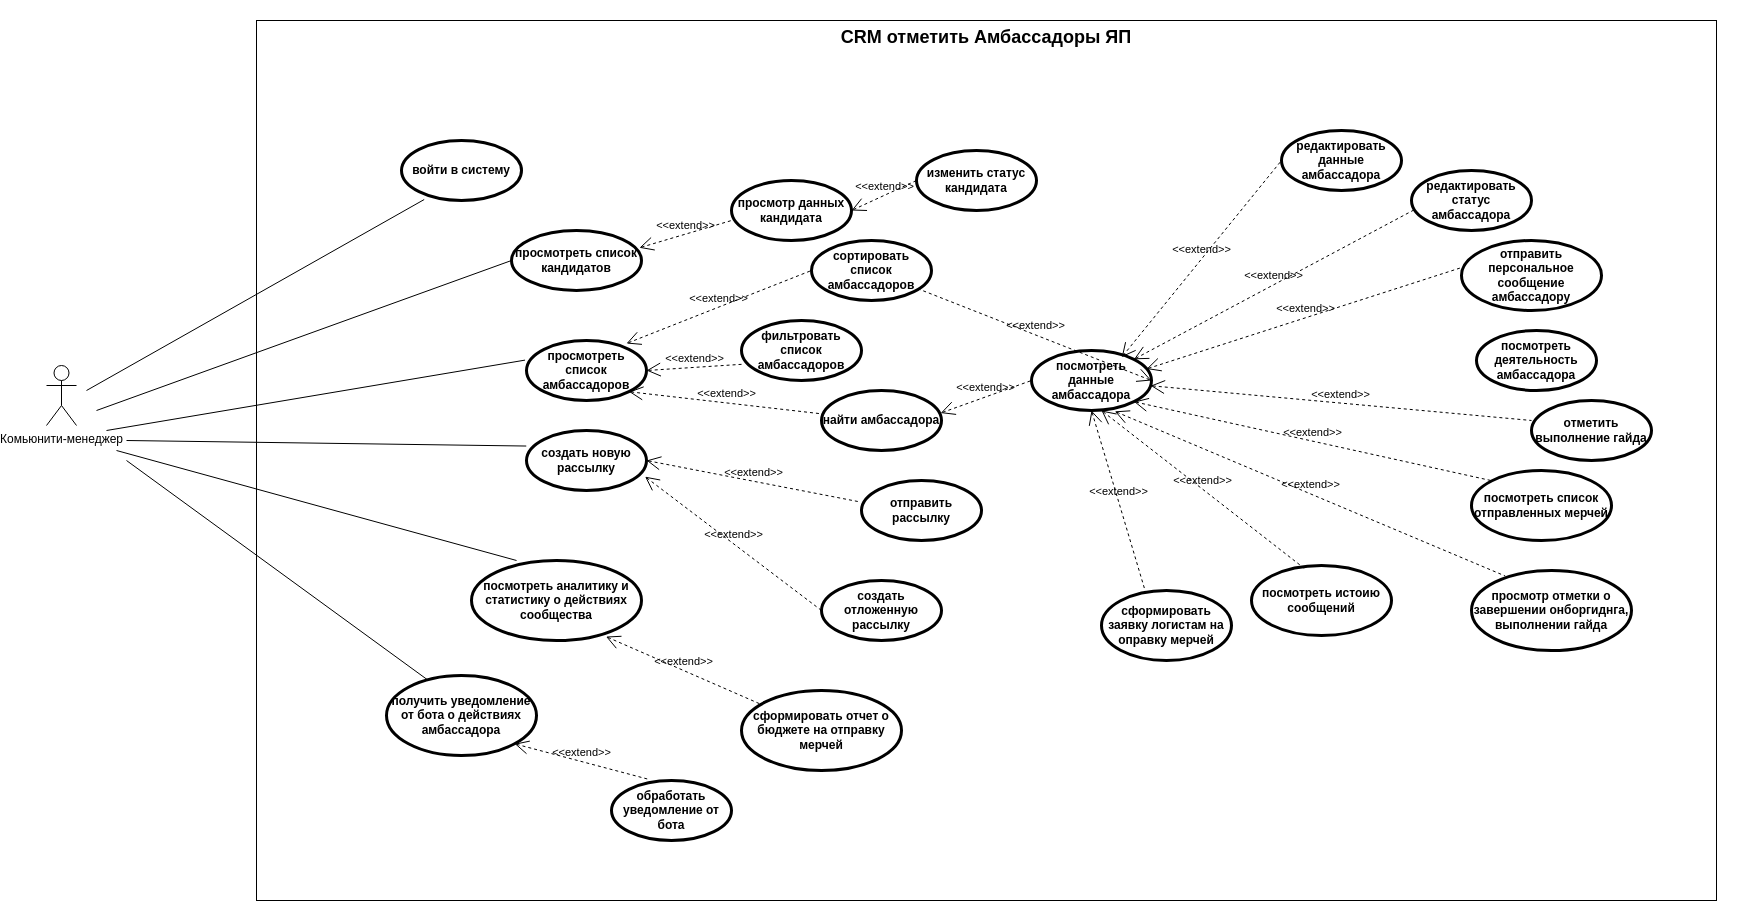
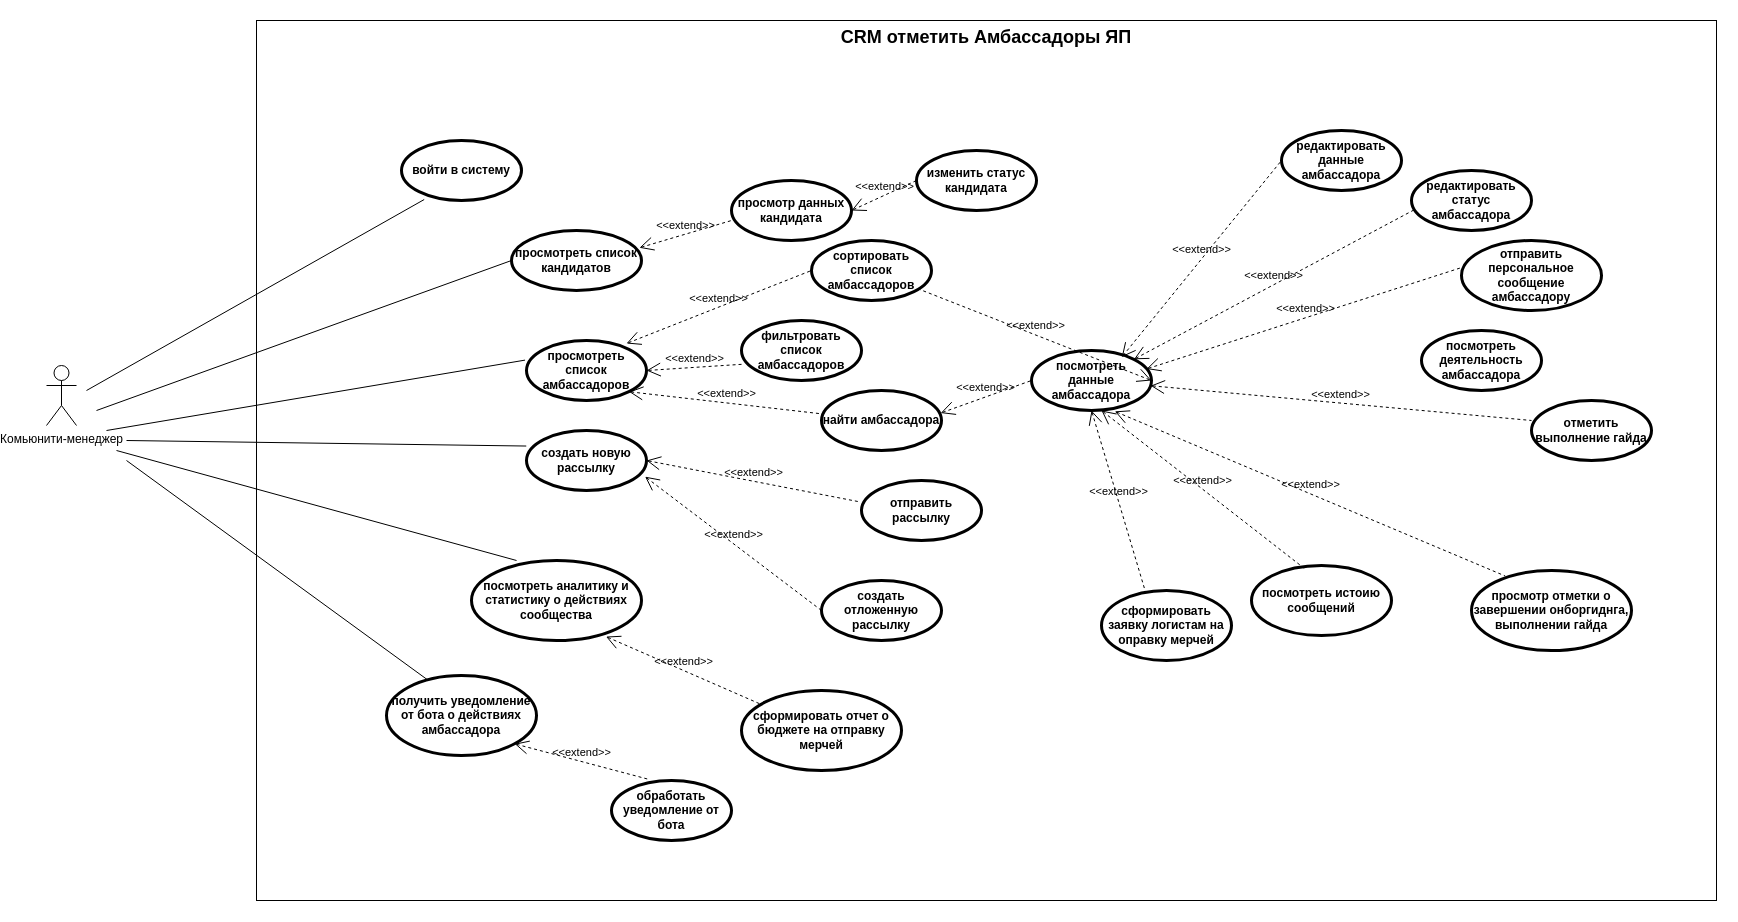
(1537, 361) -> (1482, 361)
(1314, 441) -> none
(1542, 506) -> none
